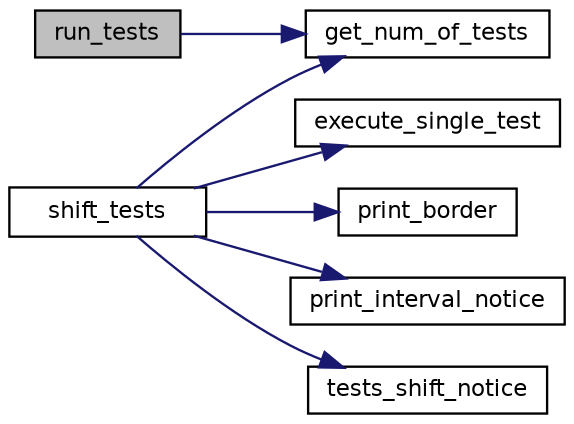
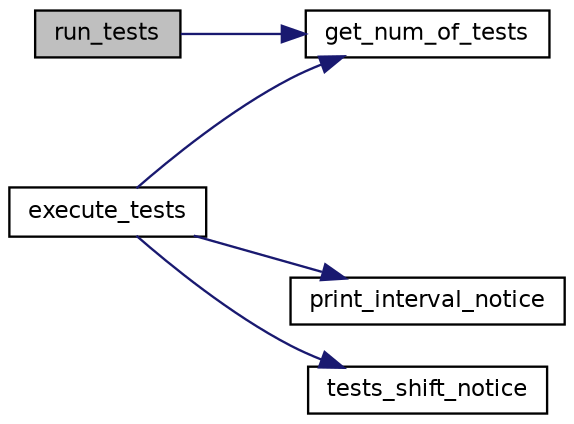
(428, 123) -> none
(108, 212) -> (108, 212)
(428, 212) -> none
